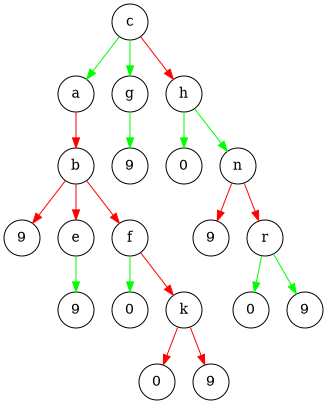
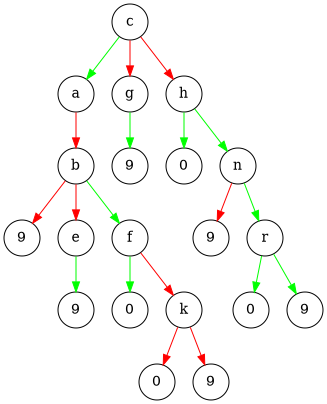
(130, 53) -> (130, 53)
(250, 197) -> (250, 197)
(100, 198) -> (100, 198)
